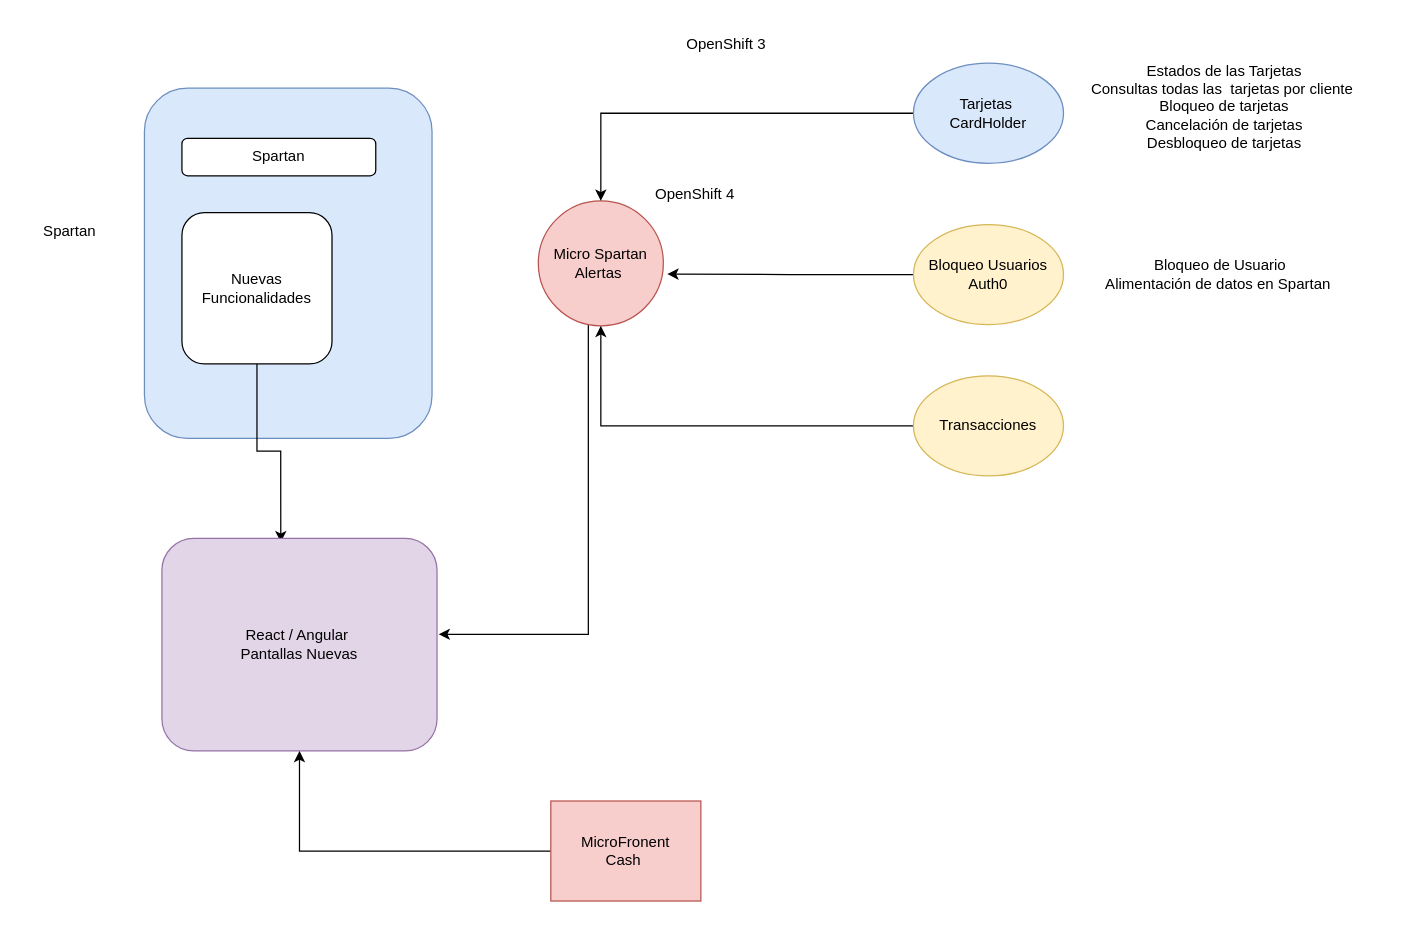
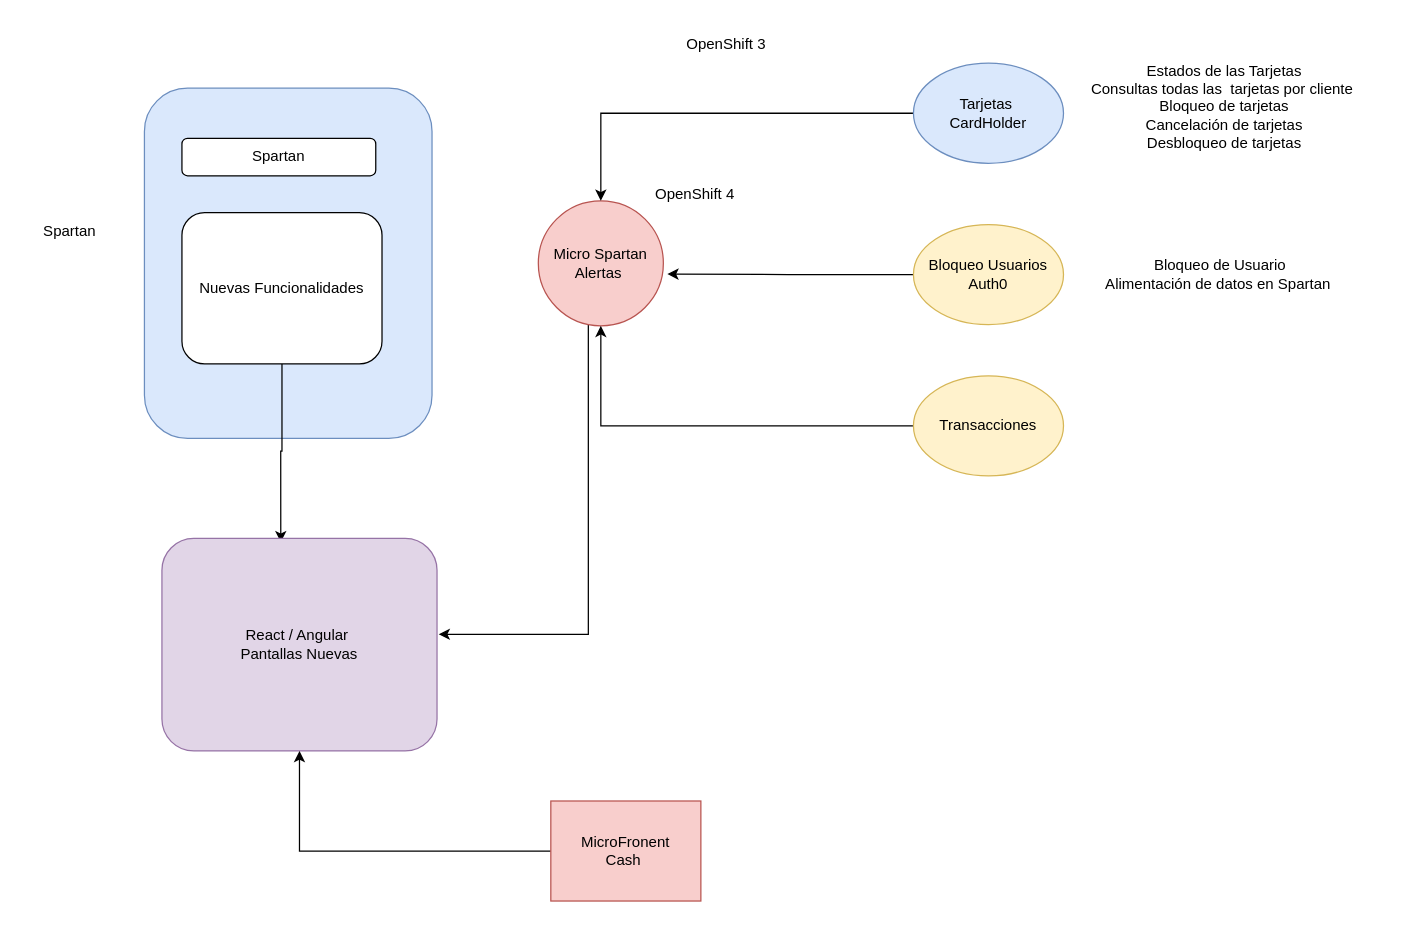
(257, 288) -> (282, 288)
